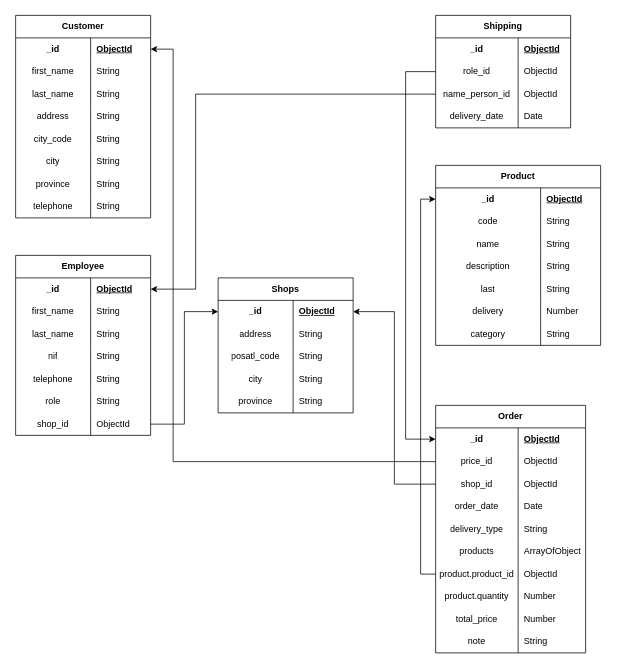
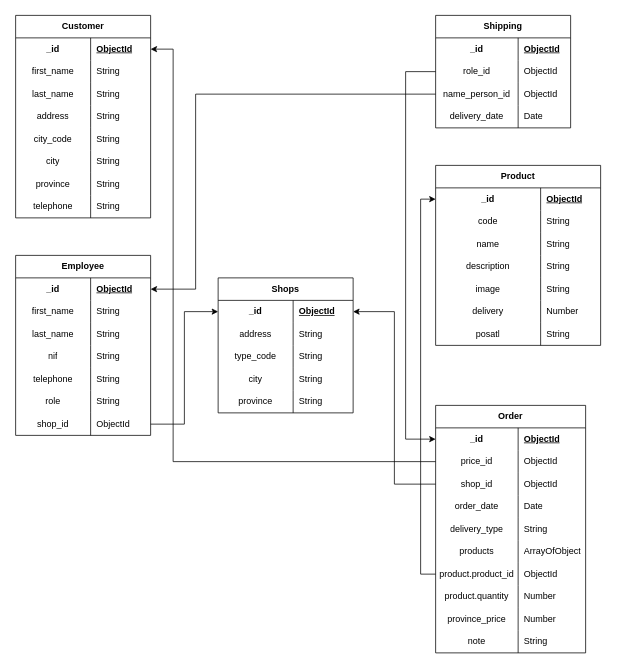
(488, 289) -> (488, 289)
(488, 334) -> (488, 334)
(255, 357) -> (255, 357)
(477, 619) -> (477, 619)
